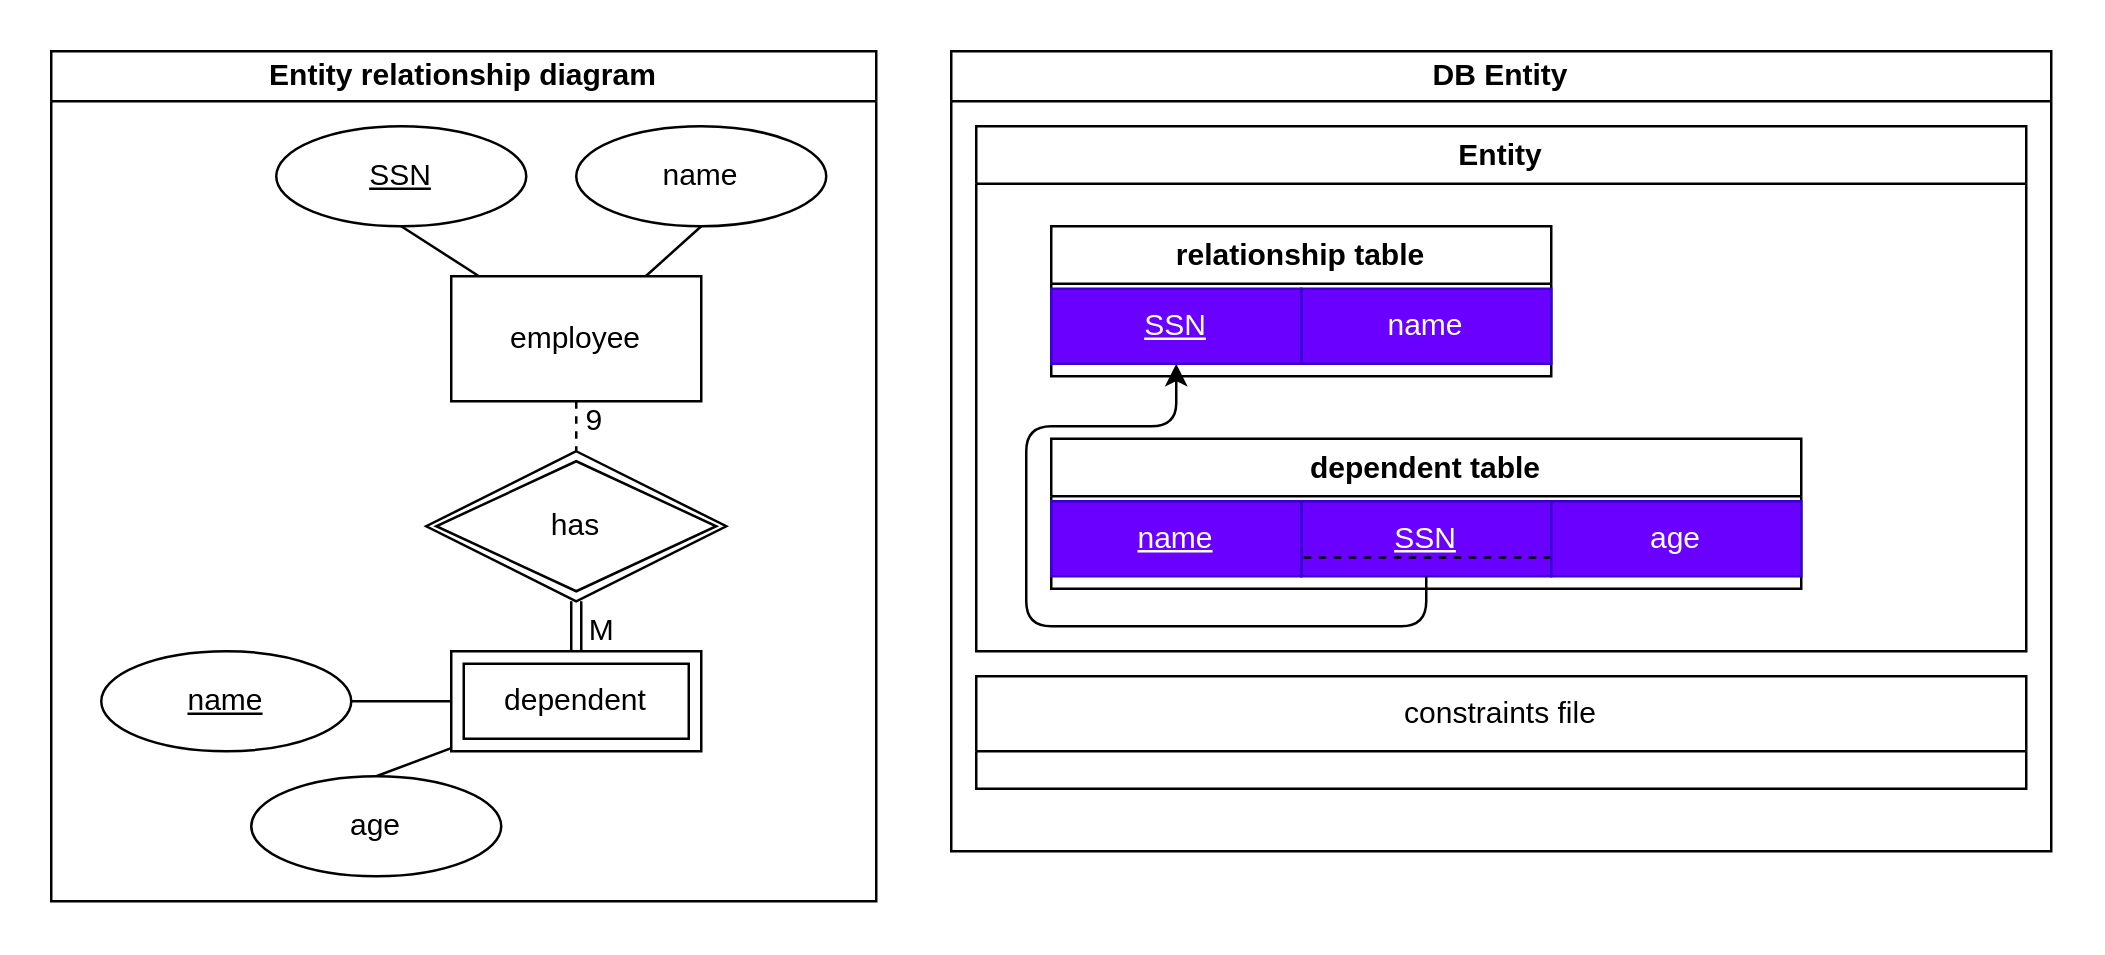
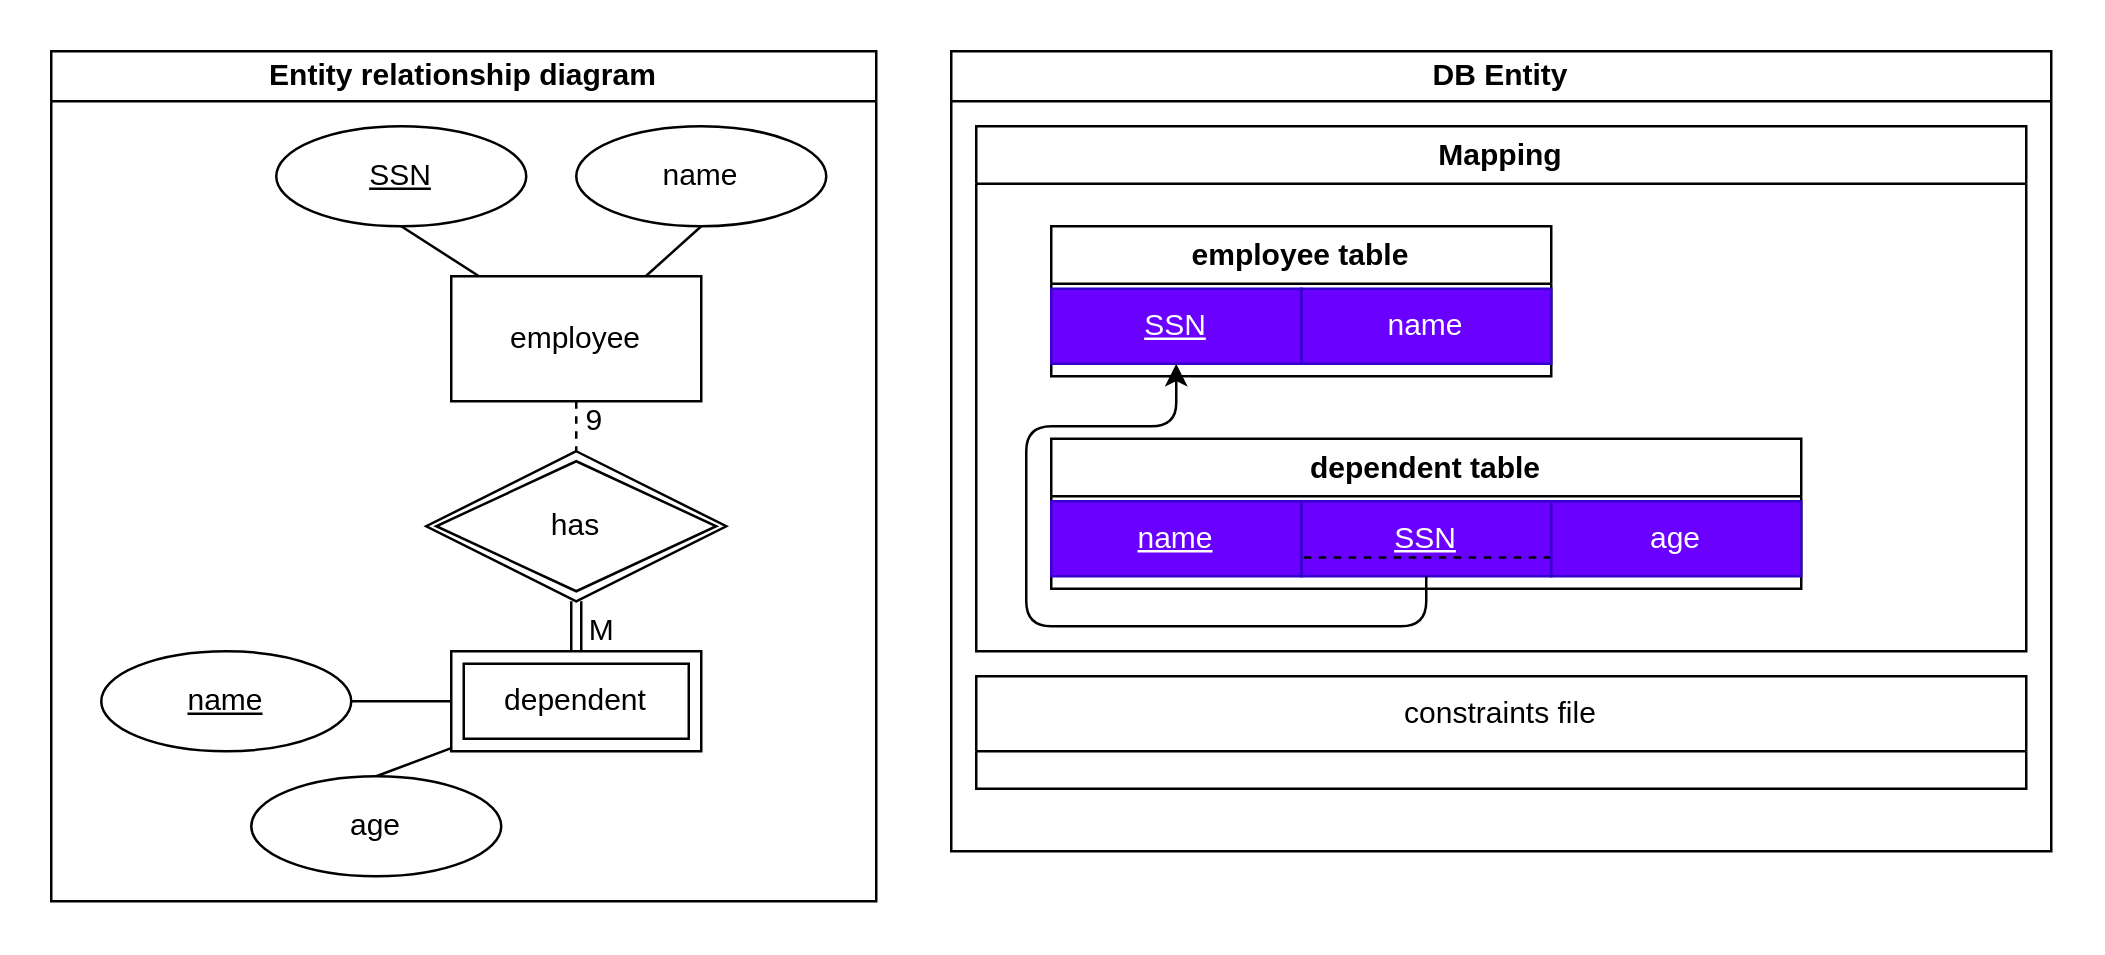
(1501, 156) -> (1501, 156)
(1301, 256) -> (1301, 256)
